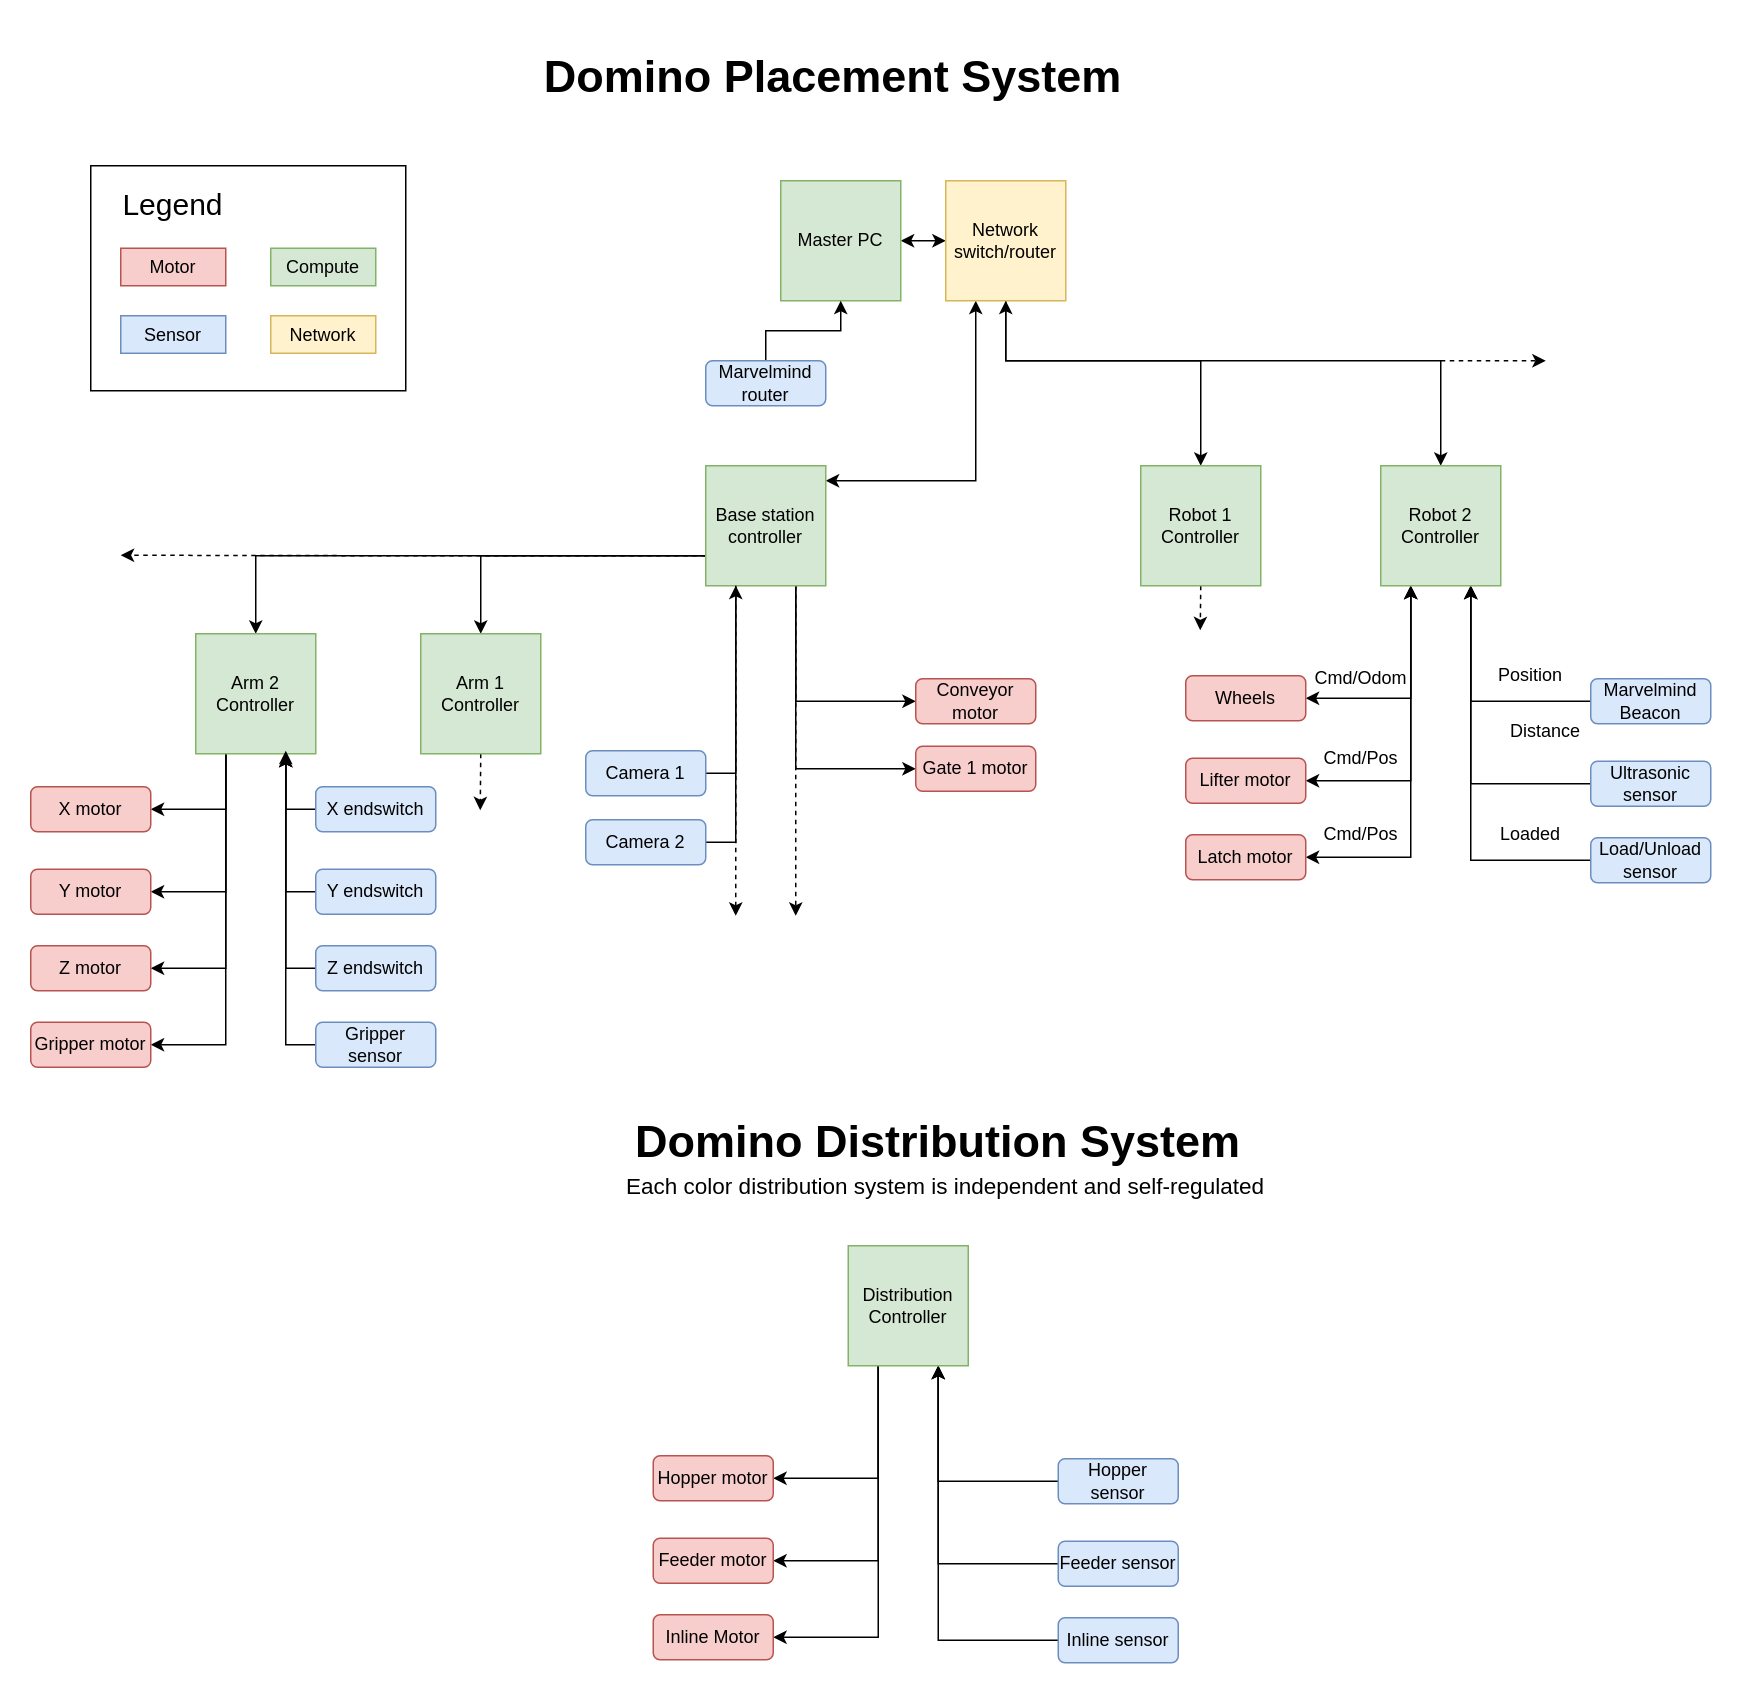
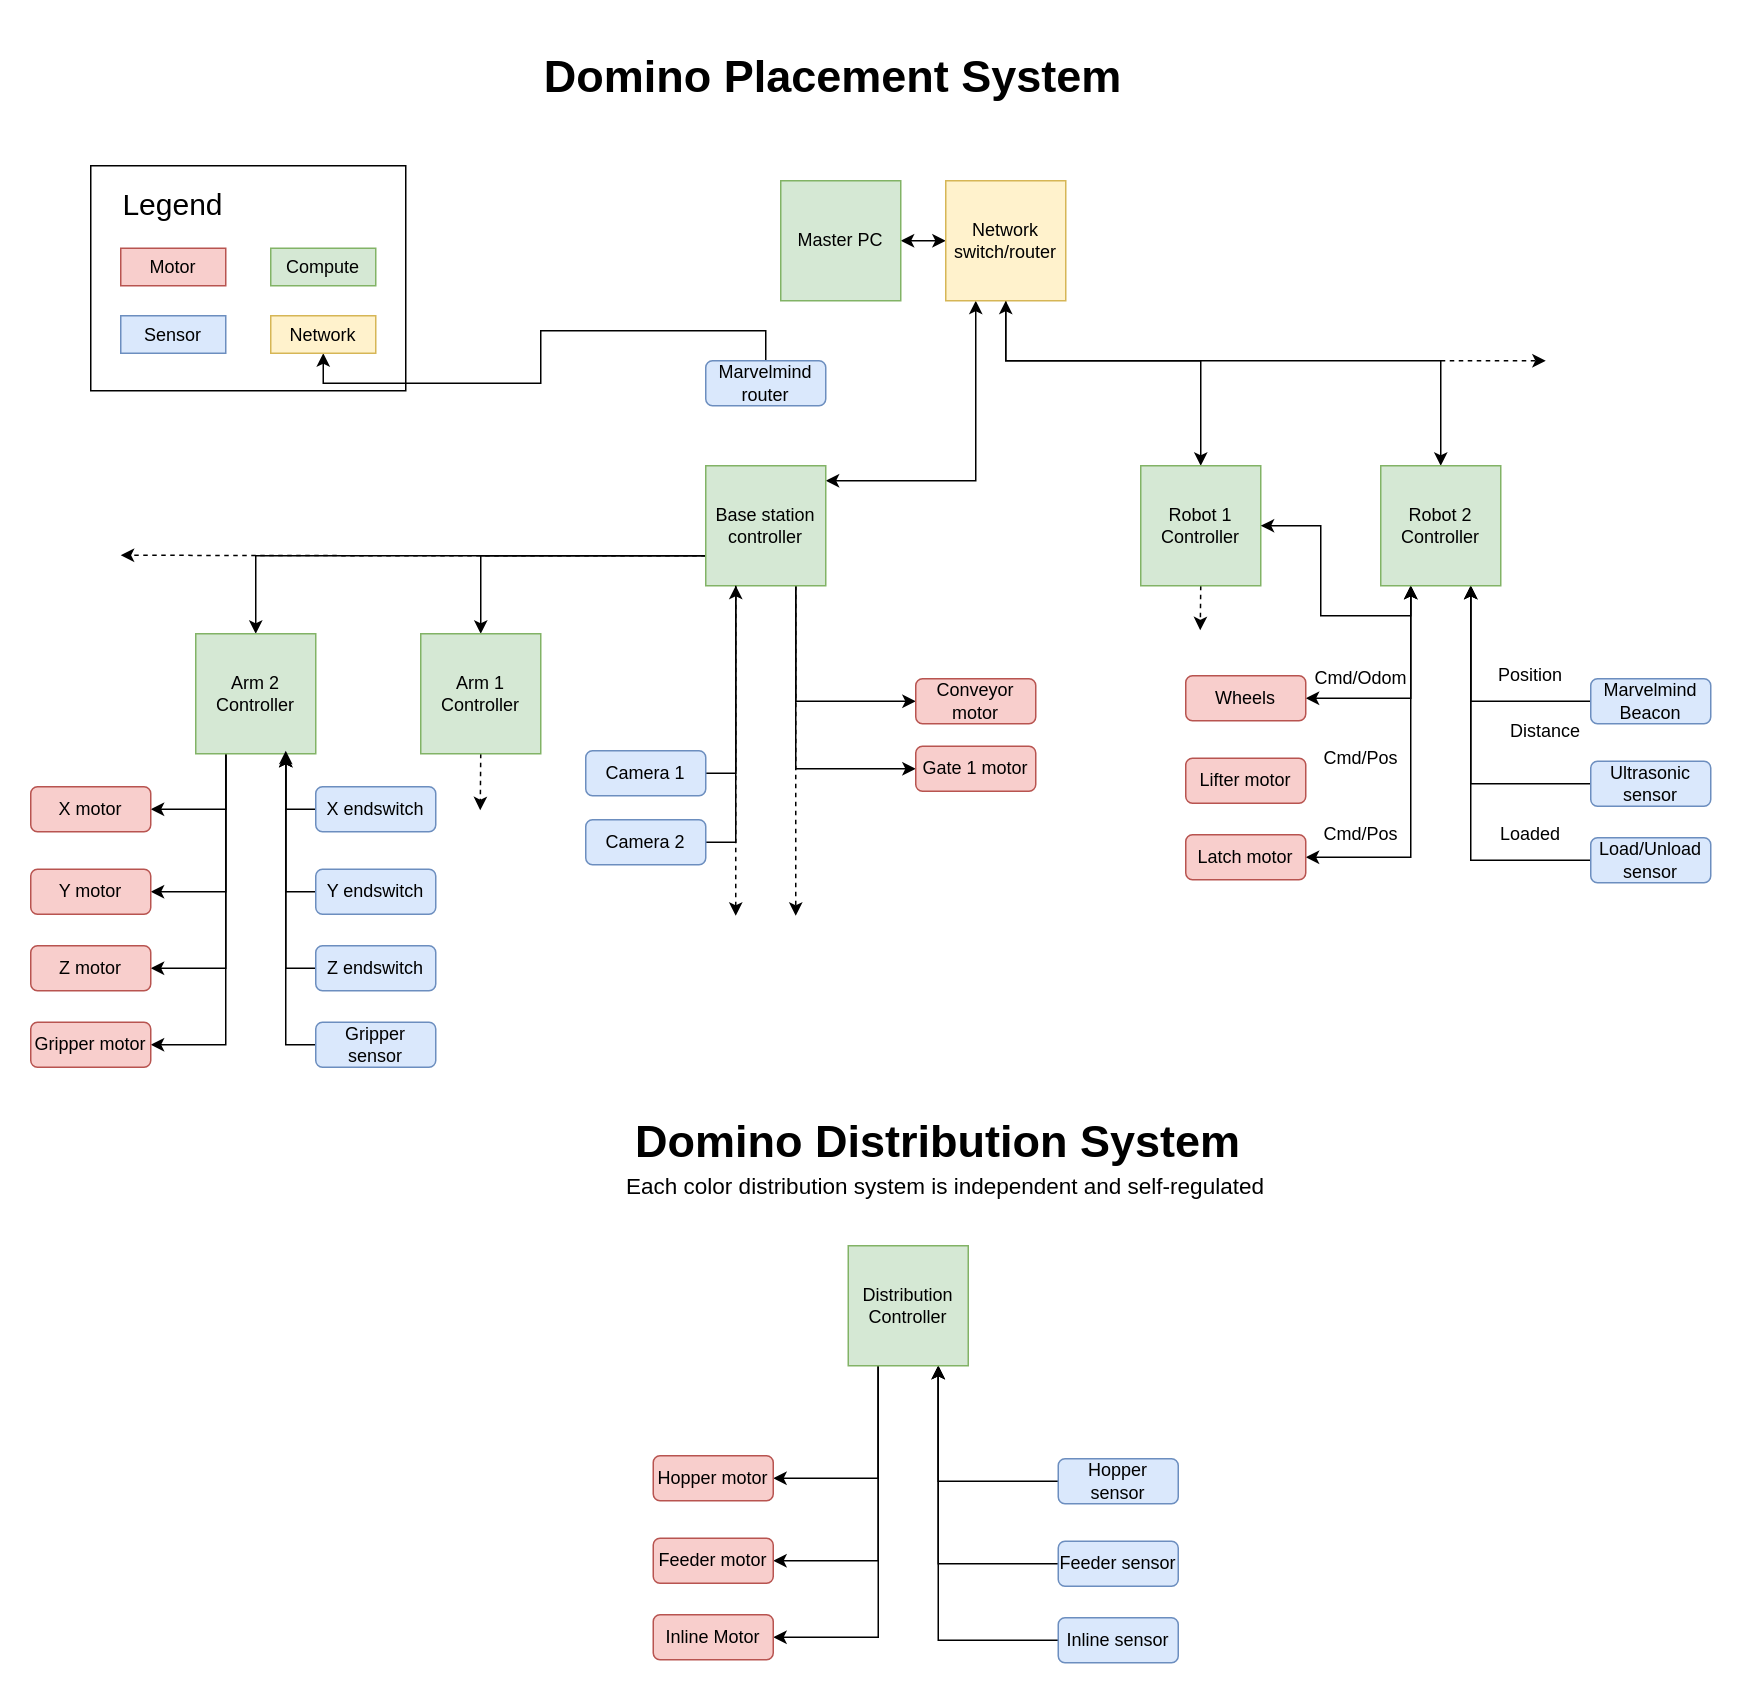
(812, 331) -> (541, 362)
(1362, 781) -> (1321, 590)
